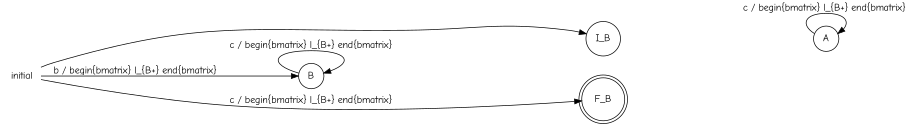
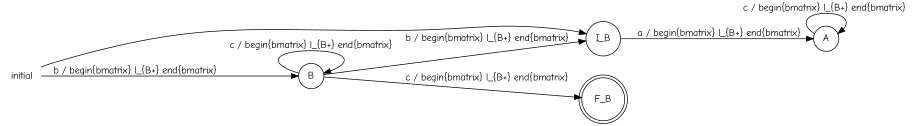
none -> (713, 39)
none -> (451, 58)
(307, 109) -> (449, 87)
